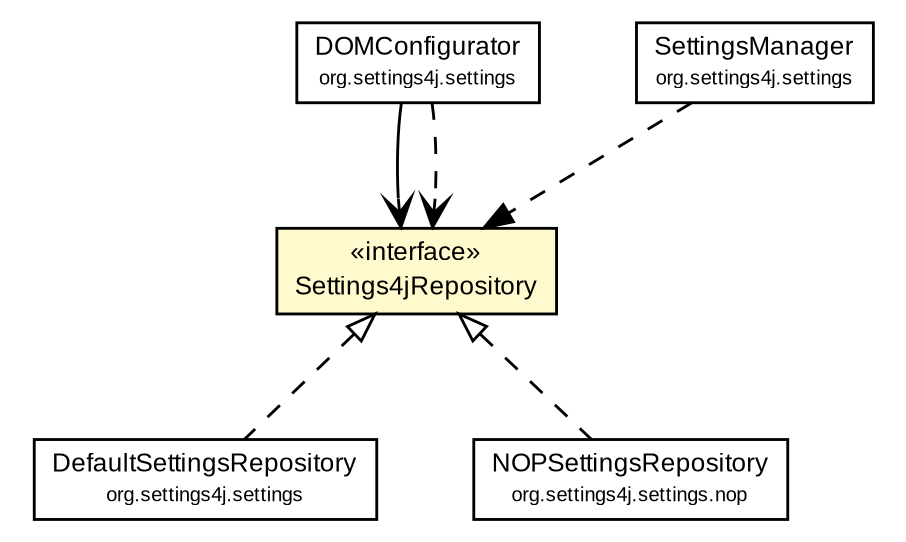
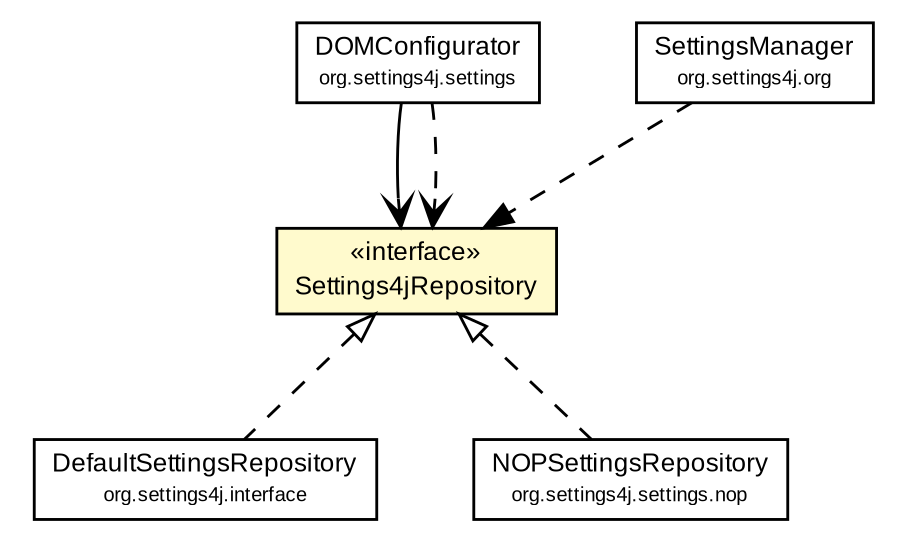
(755, 78) -> (755, 78)
(206, 495) -> (206, 495)
